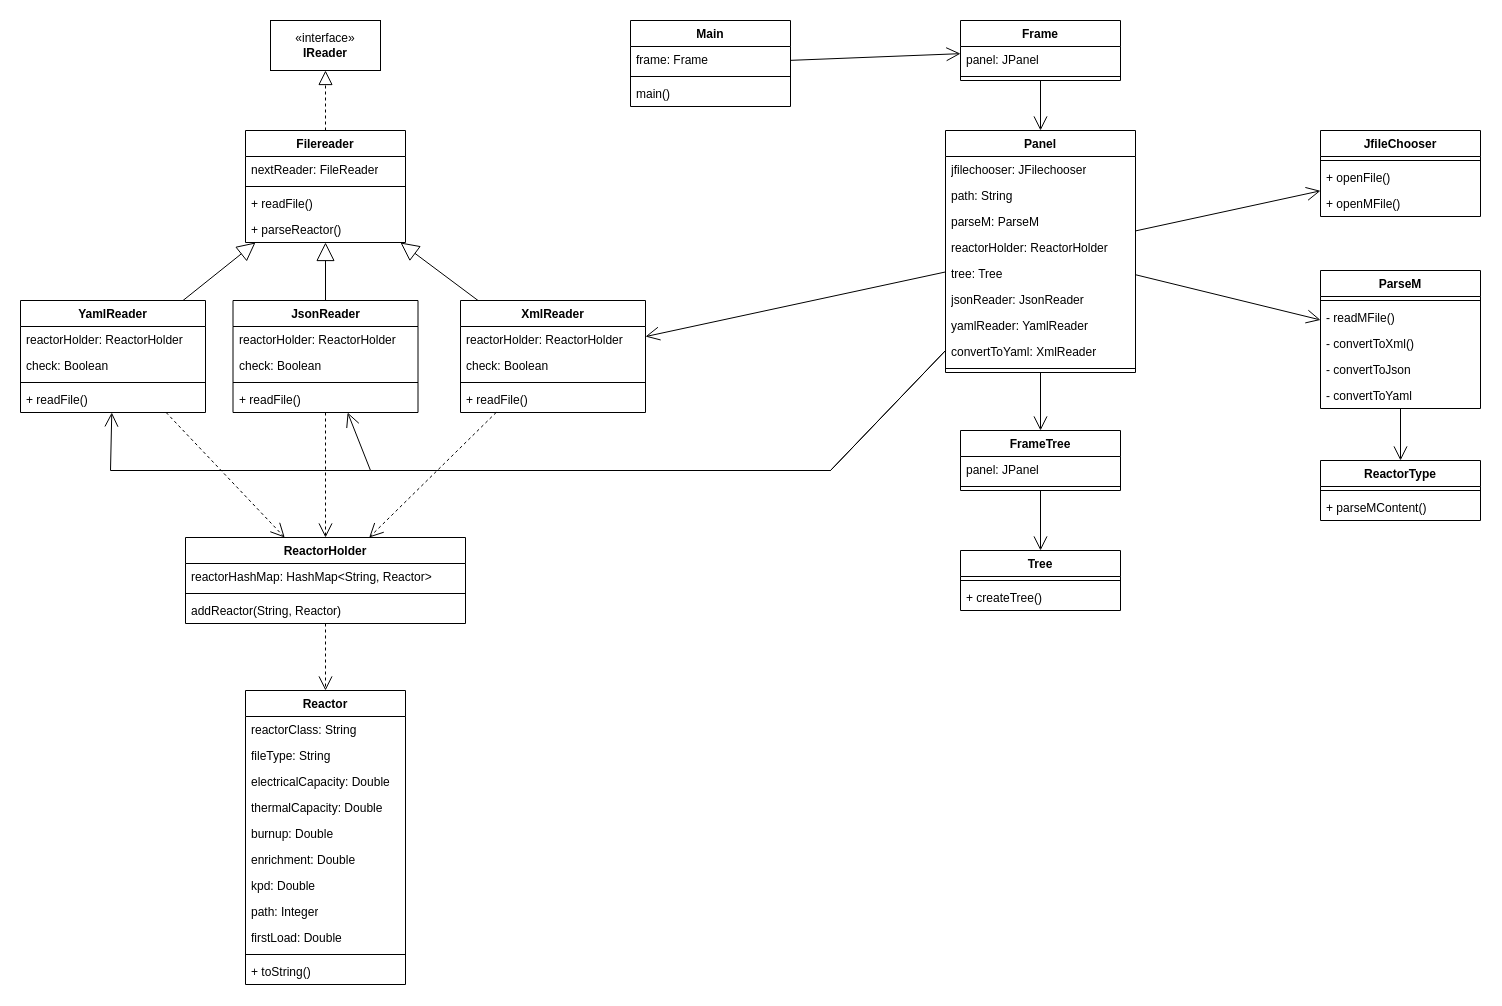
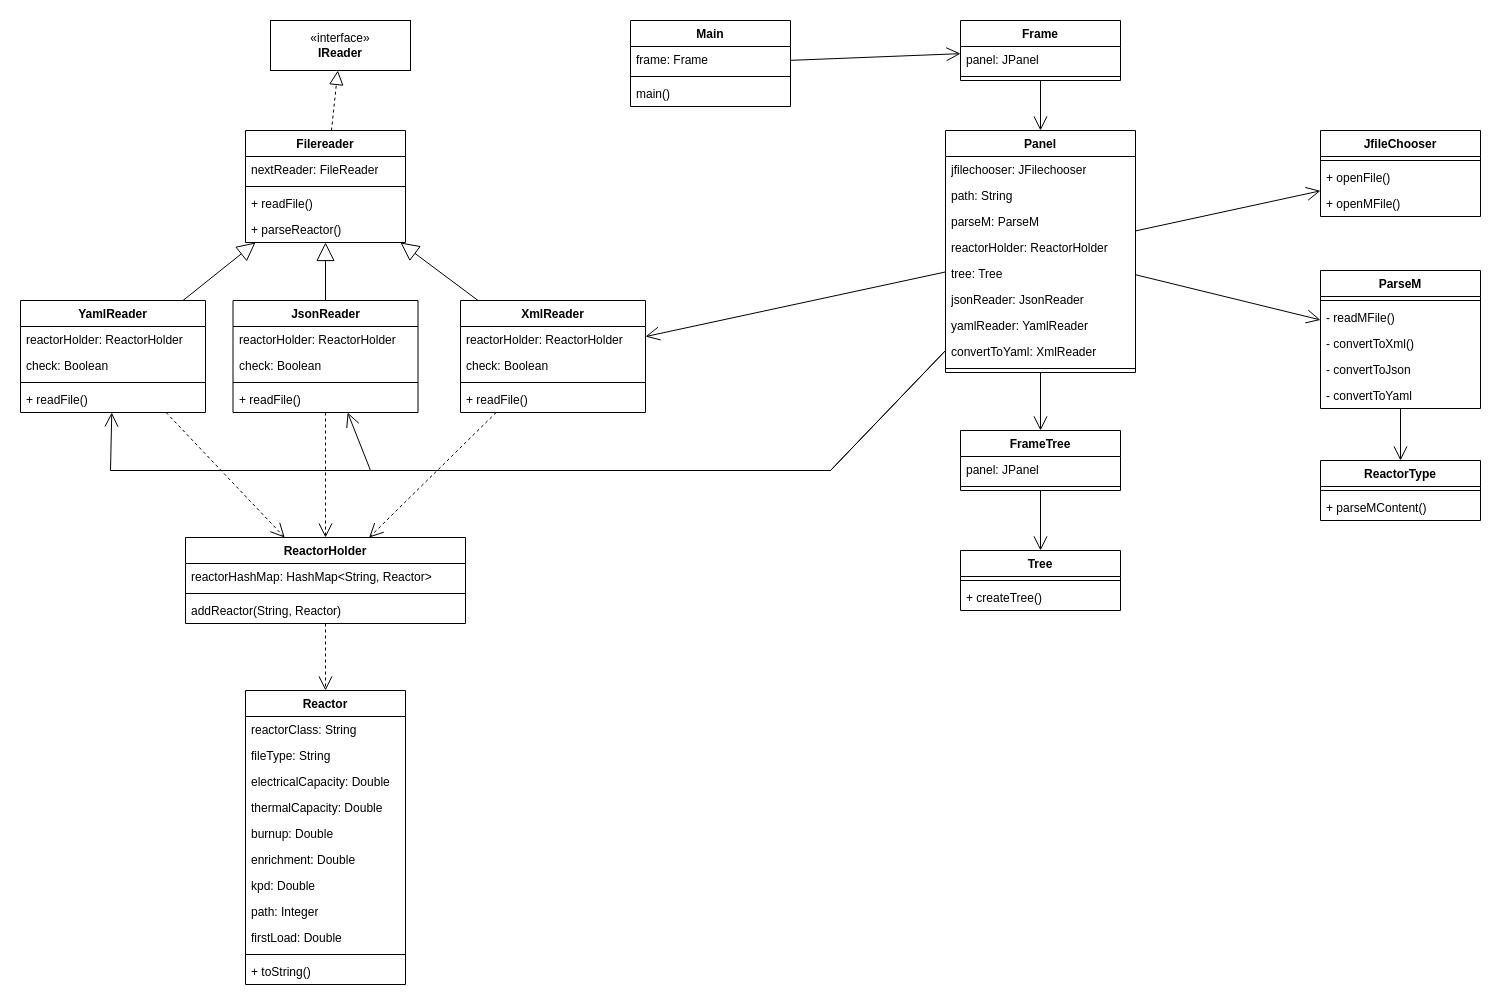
(326, 46) -> (341, 46)
